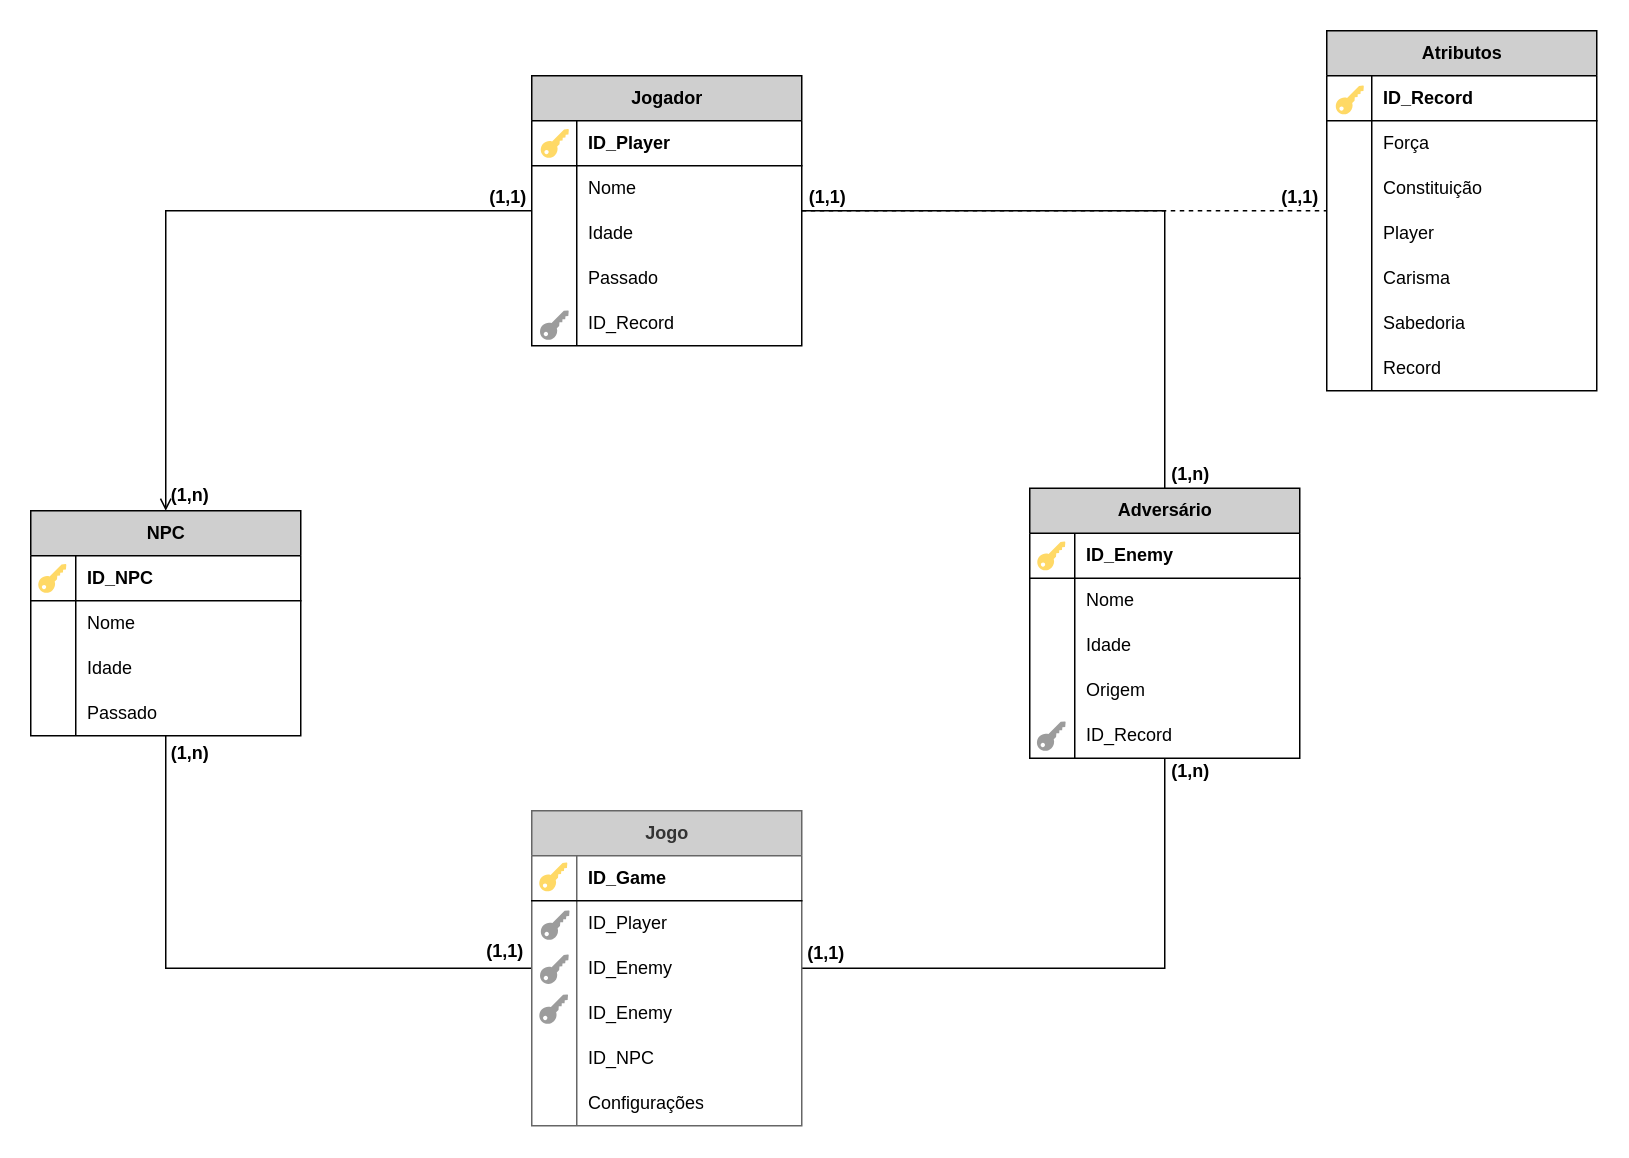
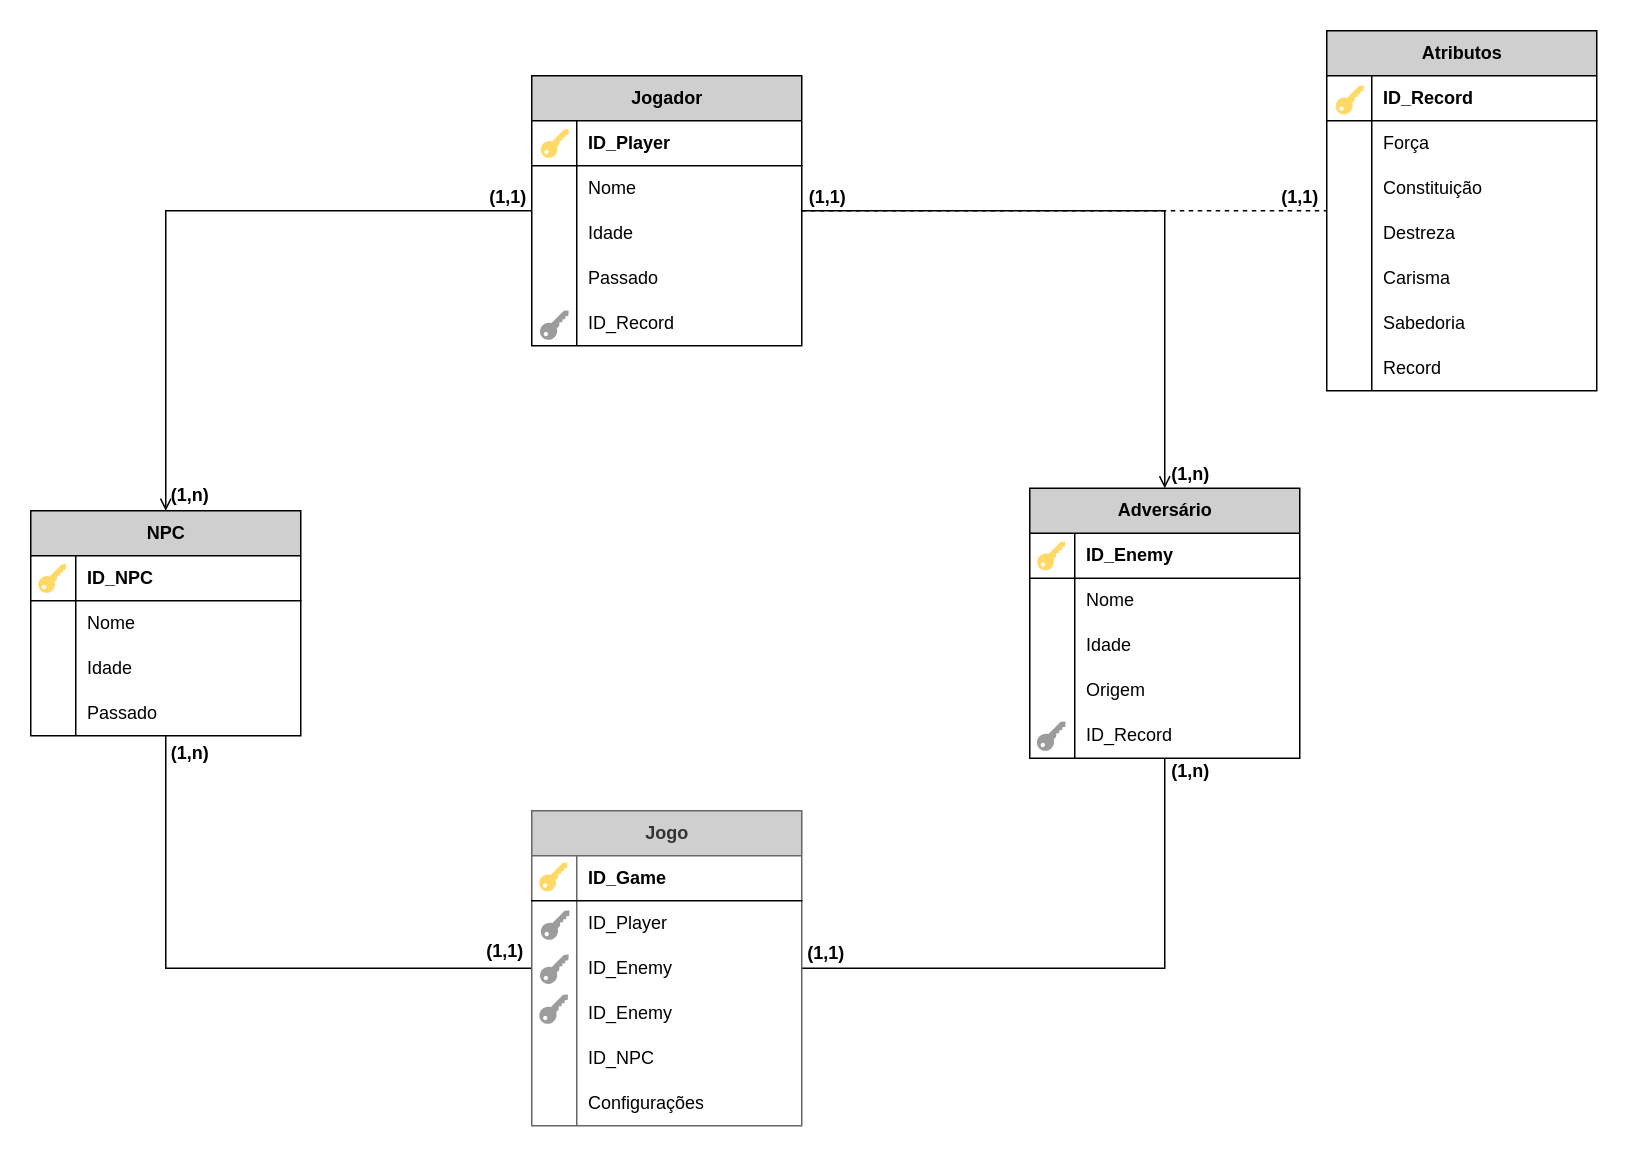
(1412, 233) -> (1424, 233)
(1165, 482) -> (1165, 481)
